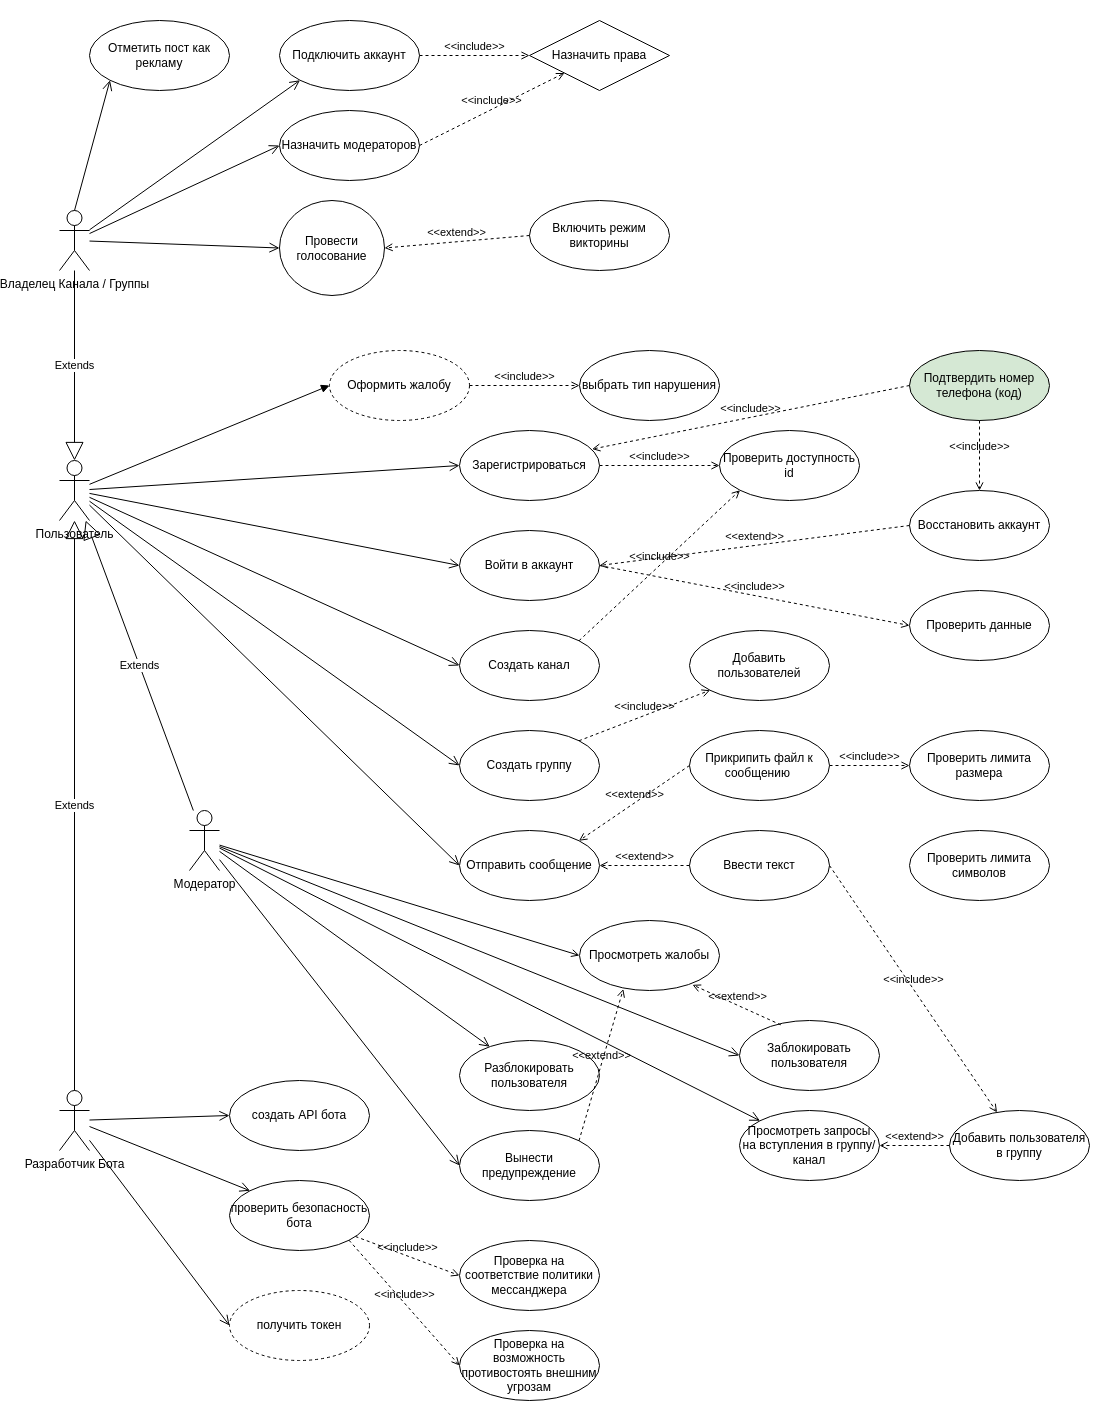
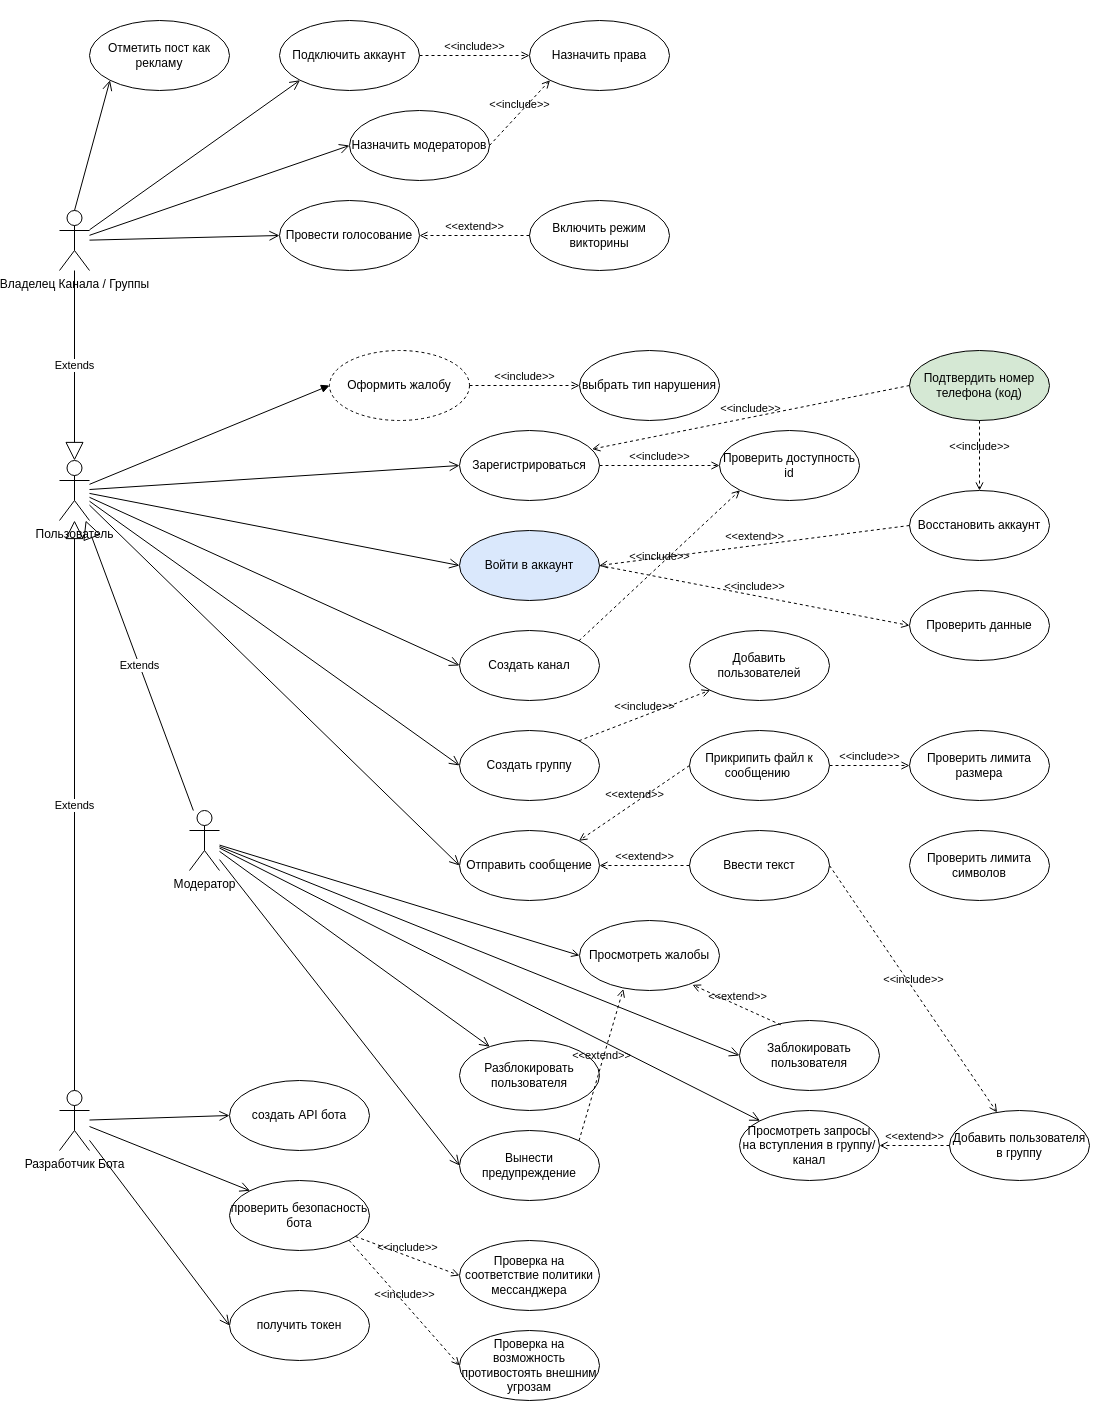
(600, 56) -> (600, 56)
(350, 146) -> (420, 146)
(332, 248) -> (350, 236)
(530, 566) -> (530, 566)
(300, 1326) -> (300, 1326)
